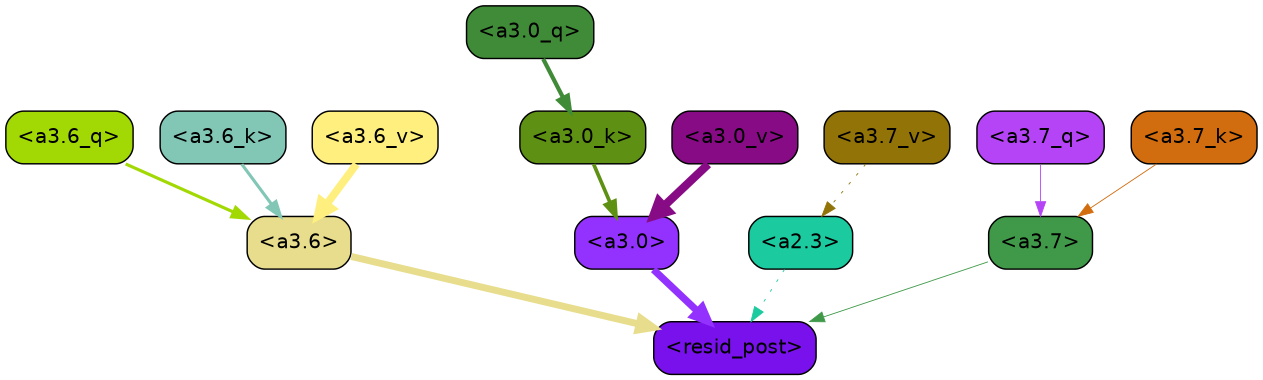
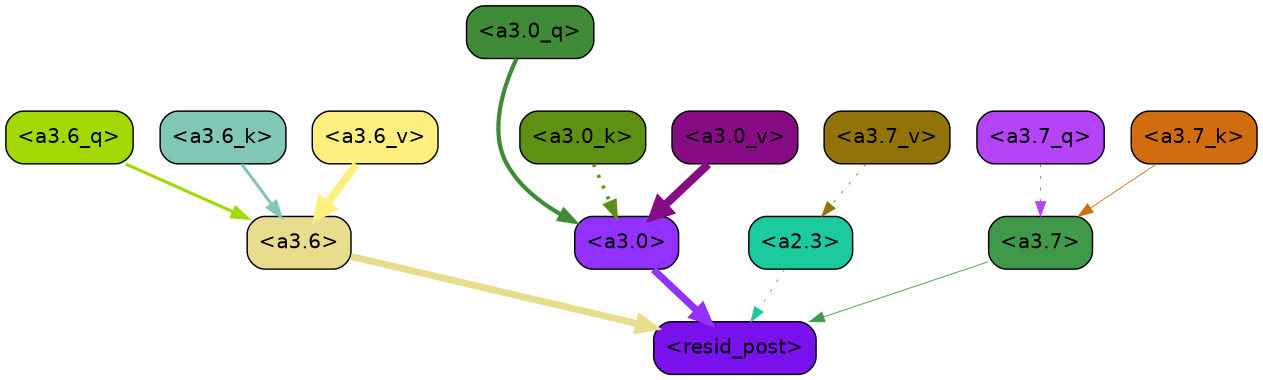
(553, 78) -> (501, 148)
(602, 183) -> (602, 183)
(1041, 183) -> (1041, 183)
